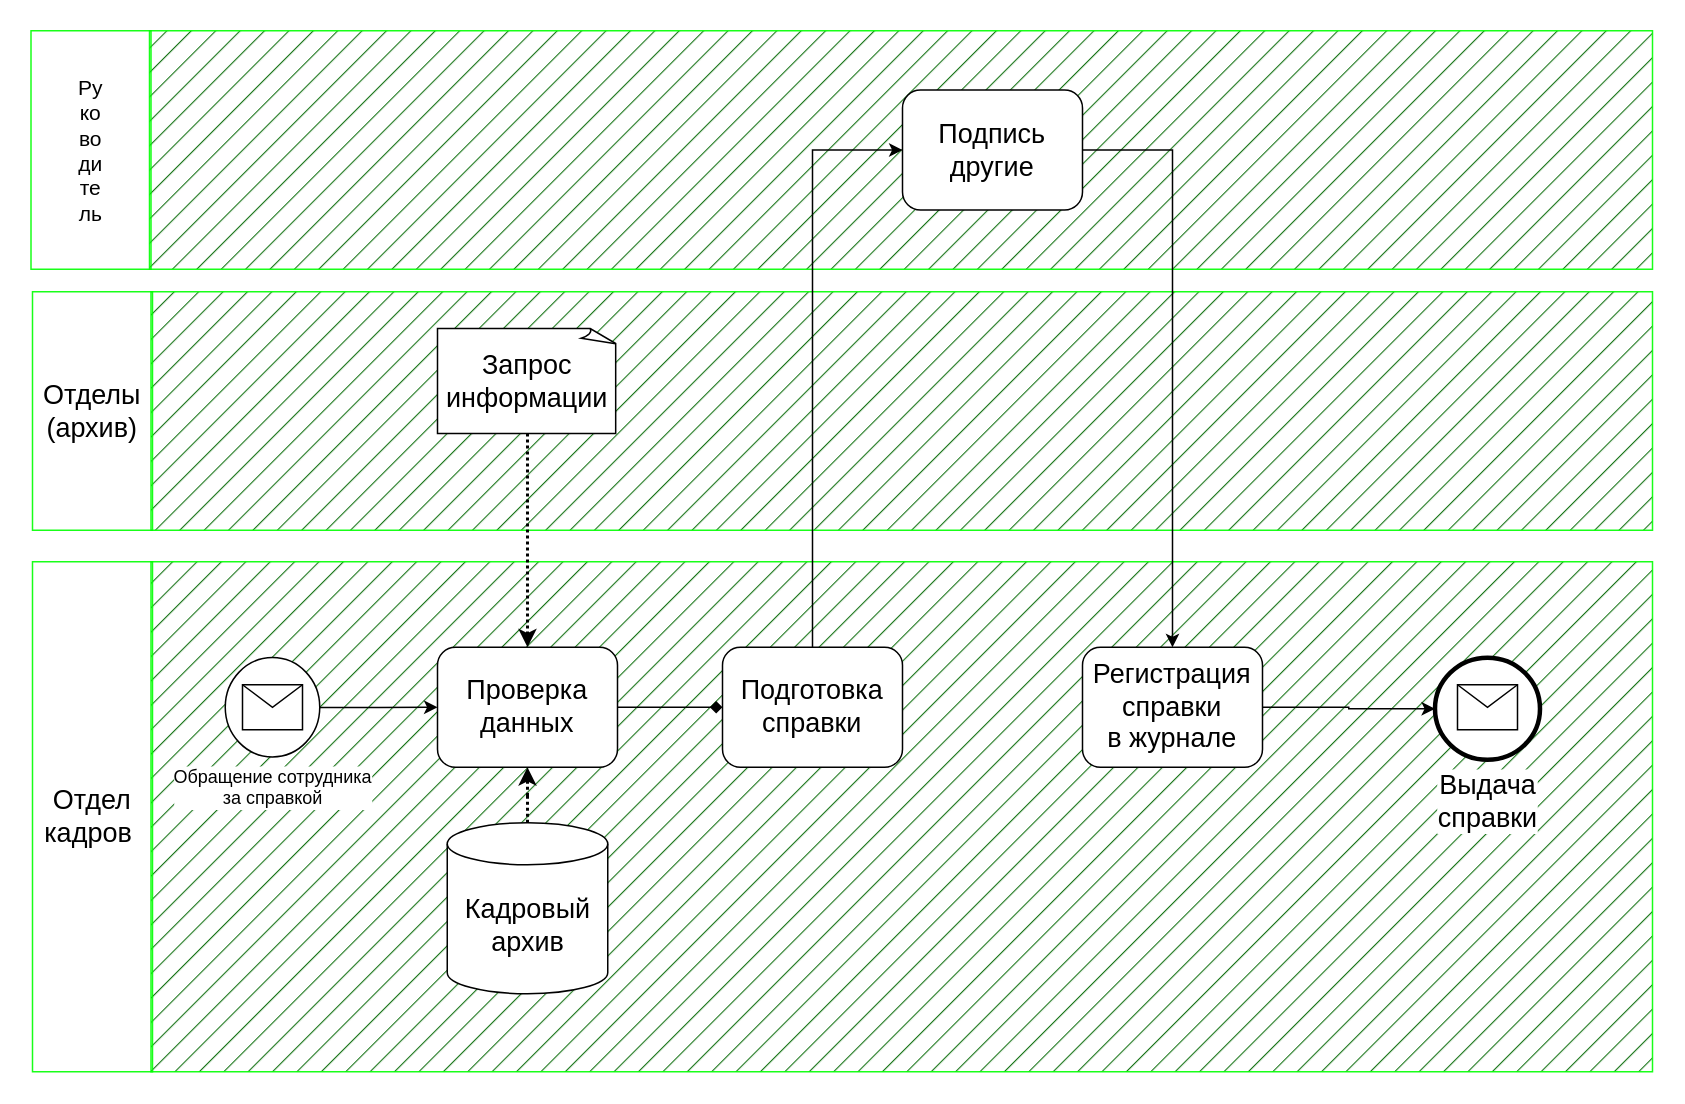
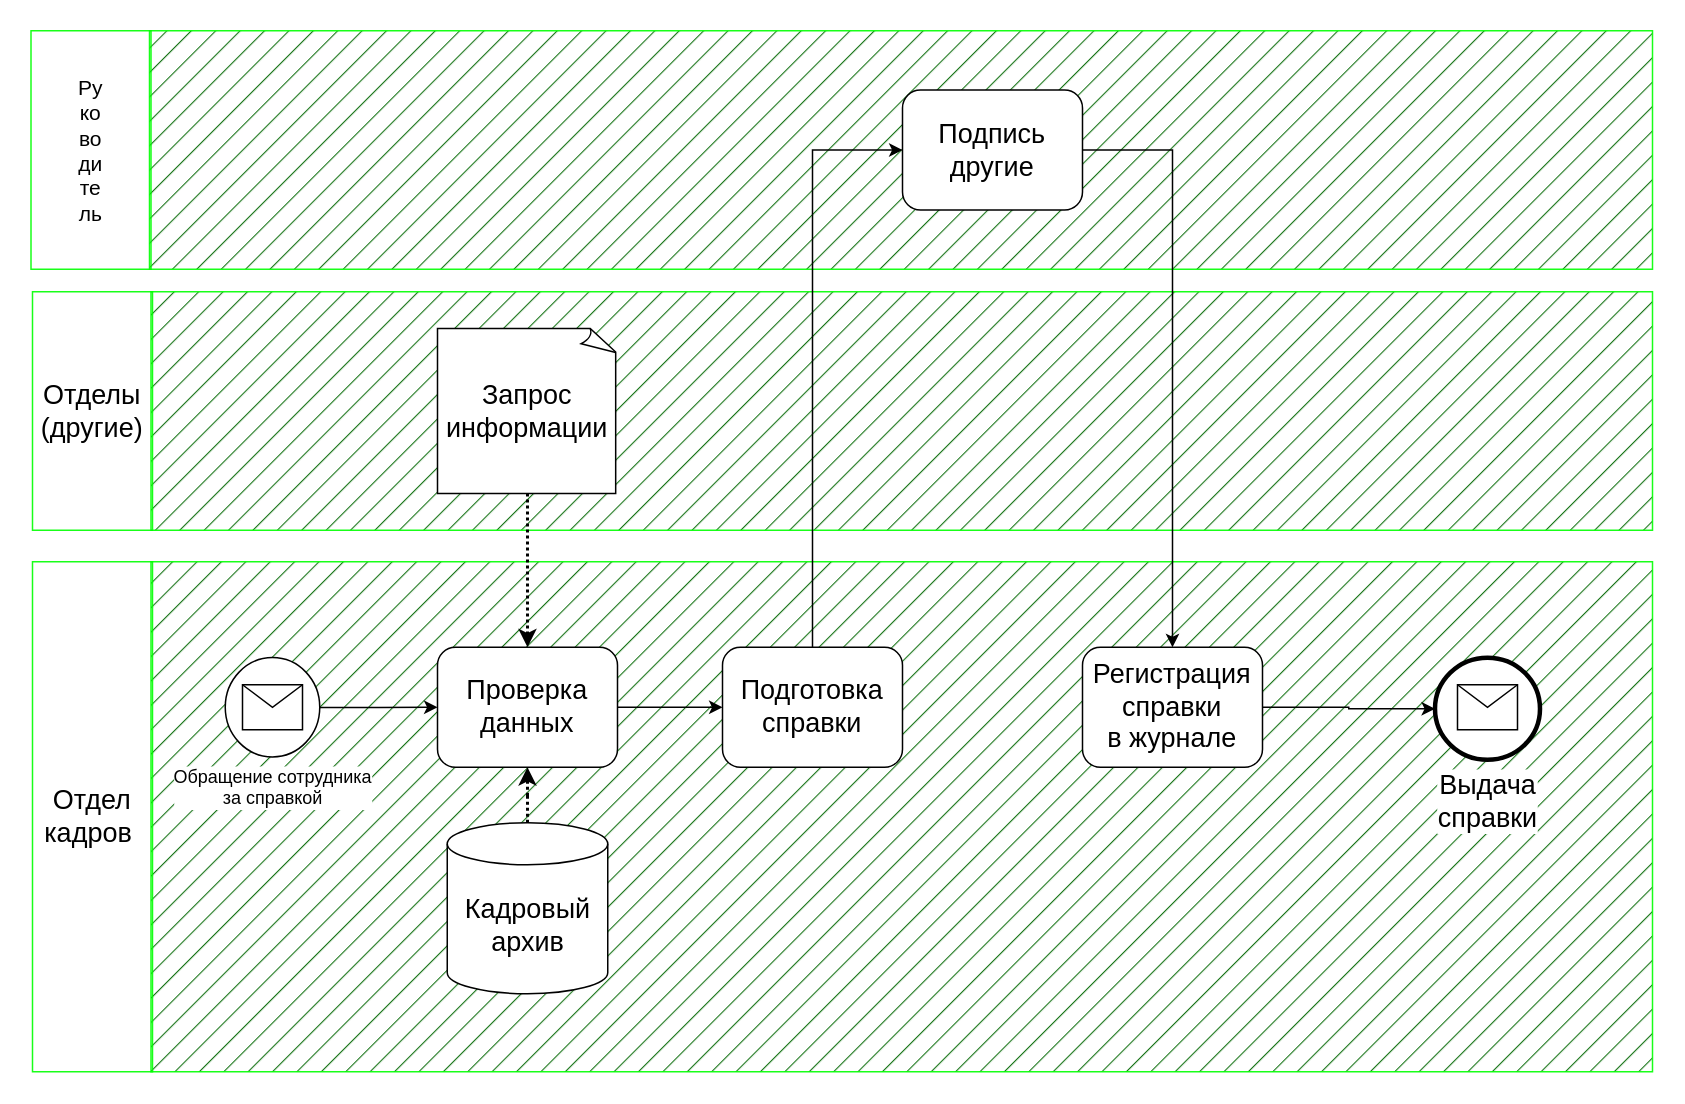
(527, 381) -> (527, 411)
(92, 412) -> (92, 412)
(710, 707) -> (711, 707)
